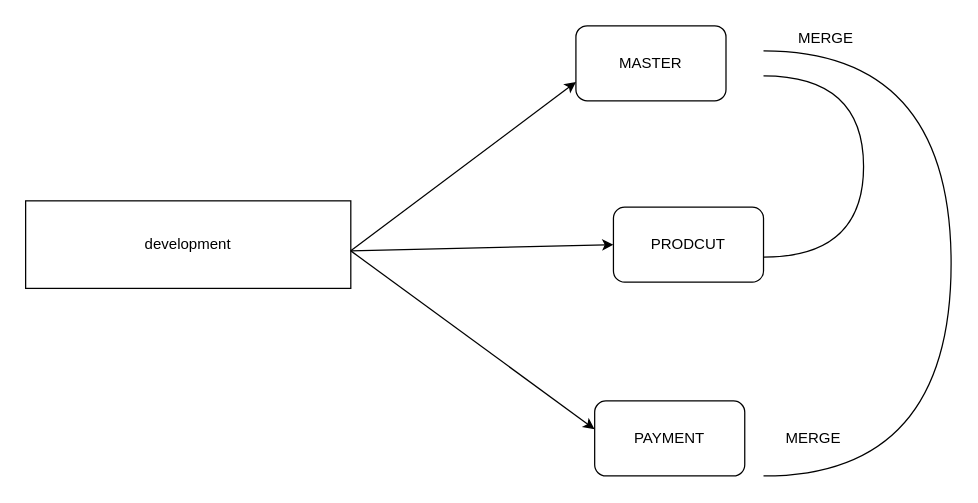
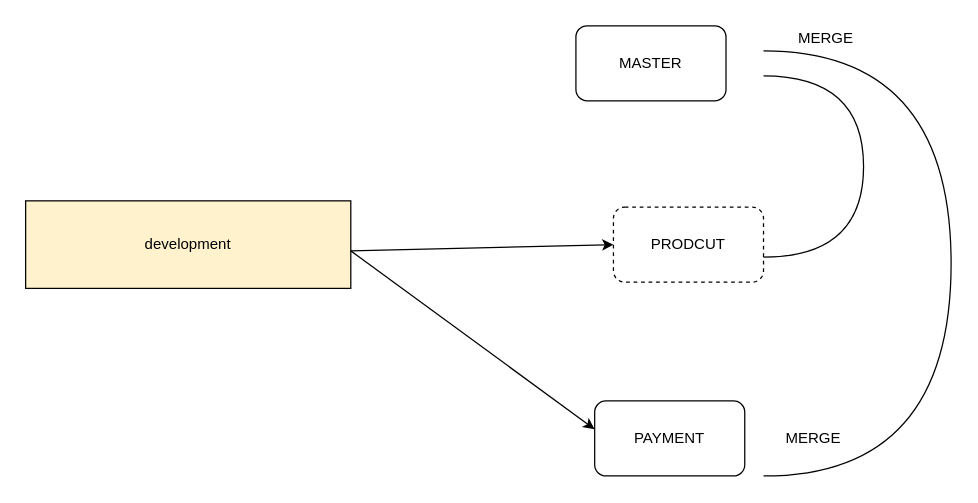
(461, 168) -> none
(188, 244) -> (188, 244)
(688, 244) -> (688, 244)
